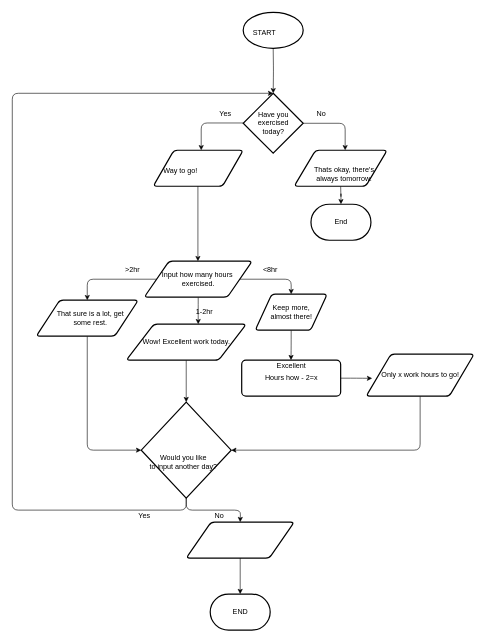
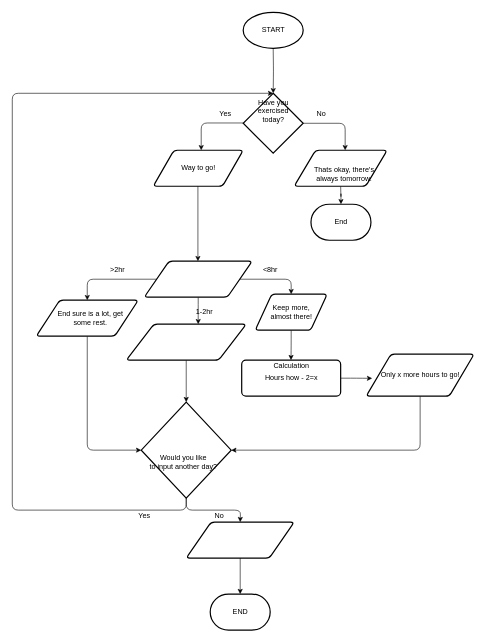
(264, 33) -> (273, 30)
(273, 123) -> (273, 111)
(180, 171) -> (198, 168)
(132, 270) -> (117, 270)
(198, 279) -> none
(91, 318) -> (91, 318)
(186, 342) -> none
(292, 366) -> (292, 366)
(421, 375) -> (421, 375)
